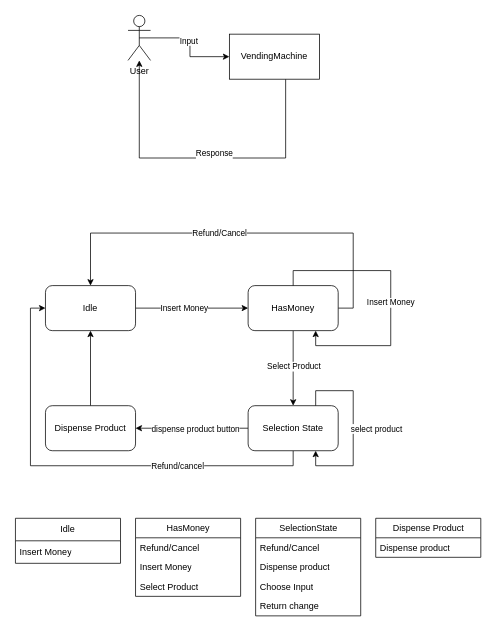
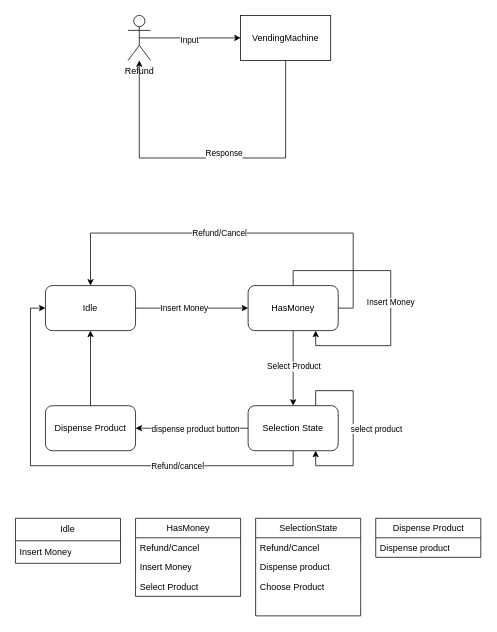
(274, 57) -> (285, 38)
(140, 71) -> (140, 71)
(289, 587) -> (294, 587)
(308, 606) -> none
